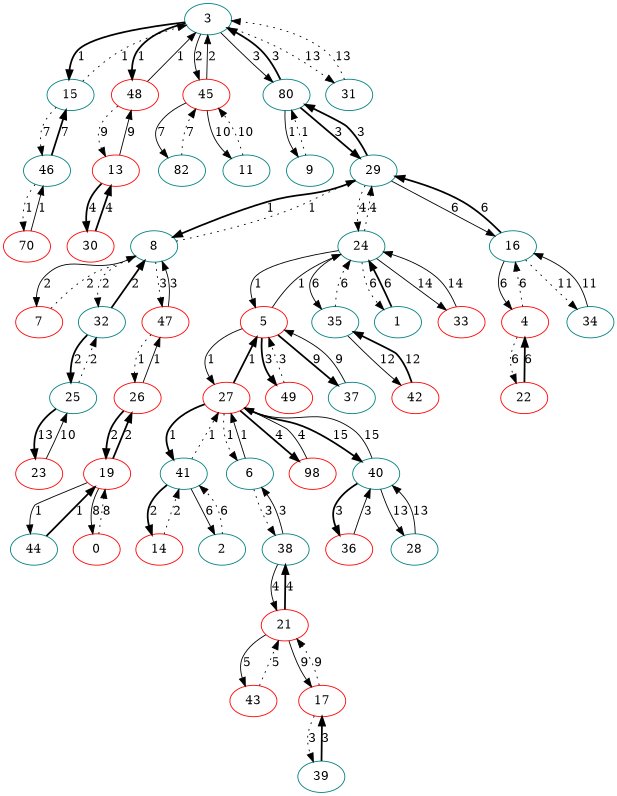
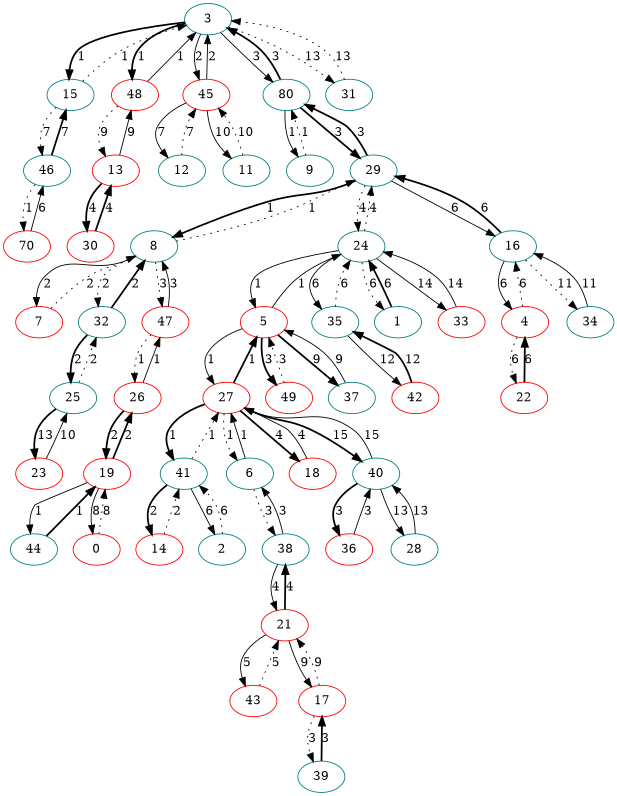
(182, 171) -> (182, 171)
(43, 209) -> (43, 209)
(313, 474) -> (313, 474)
